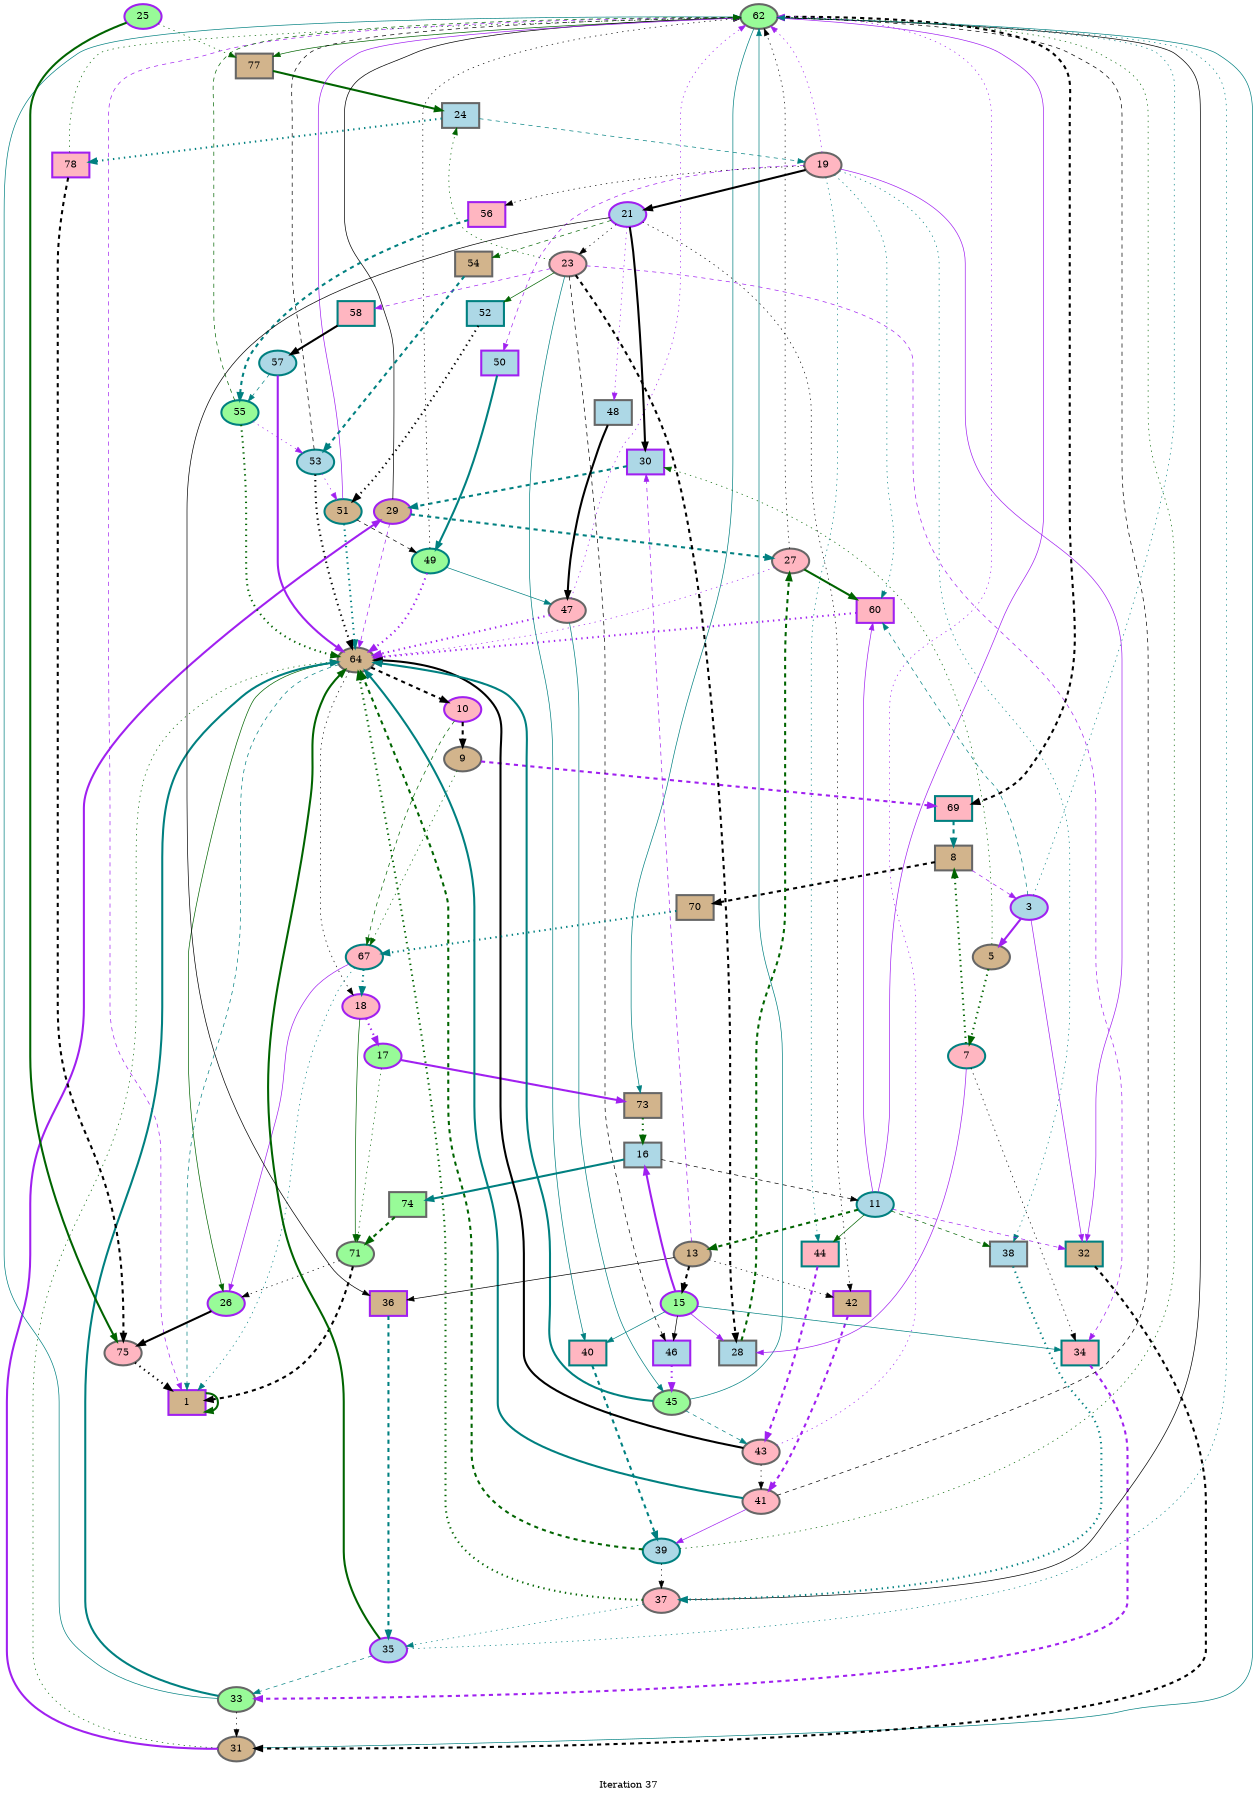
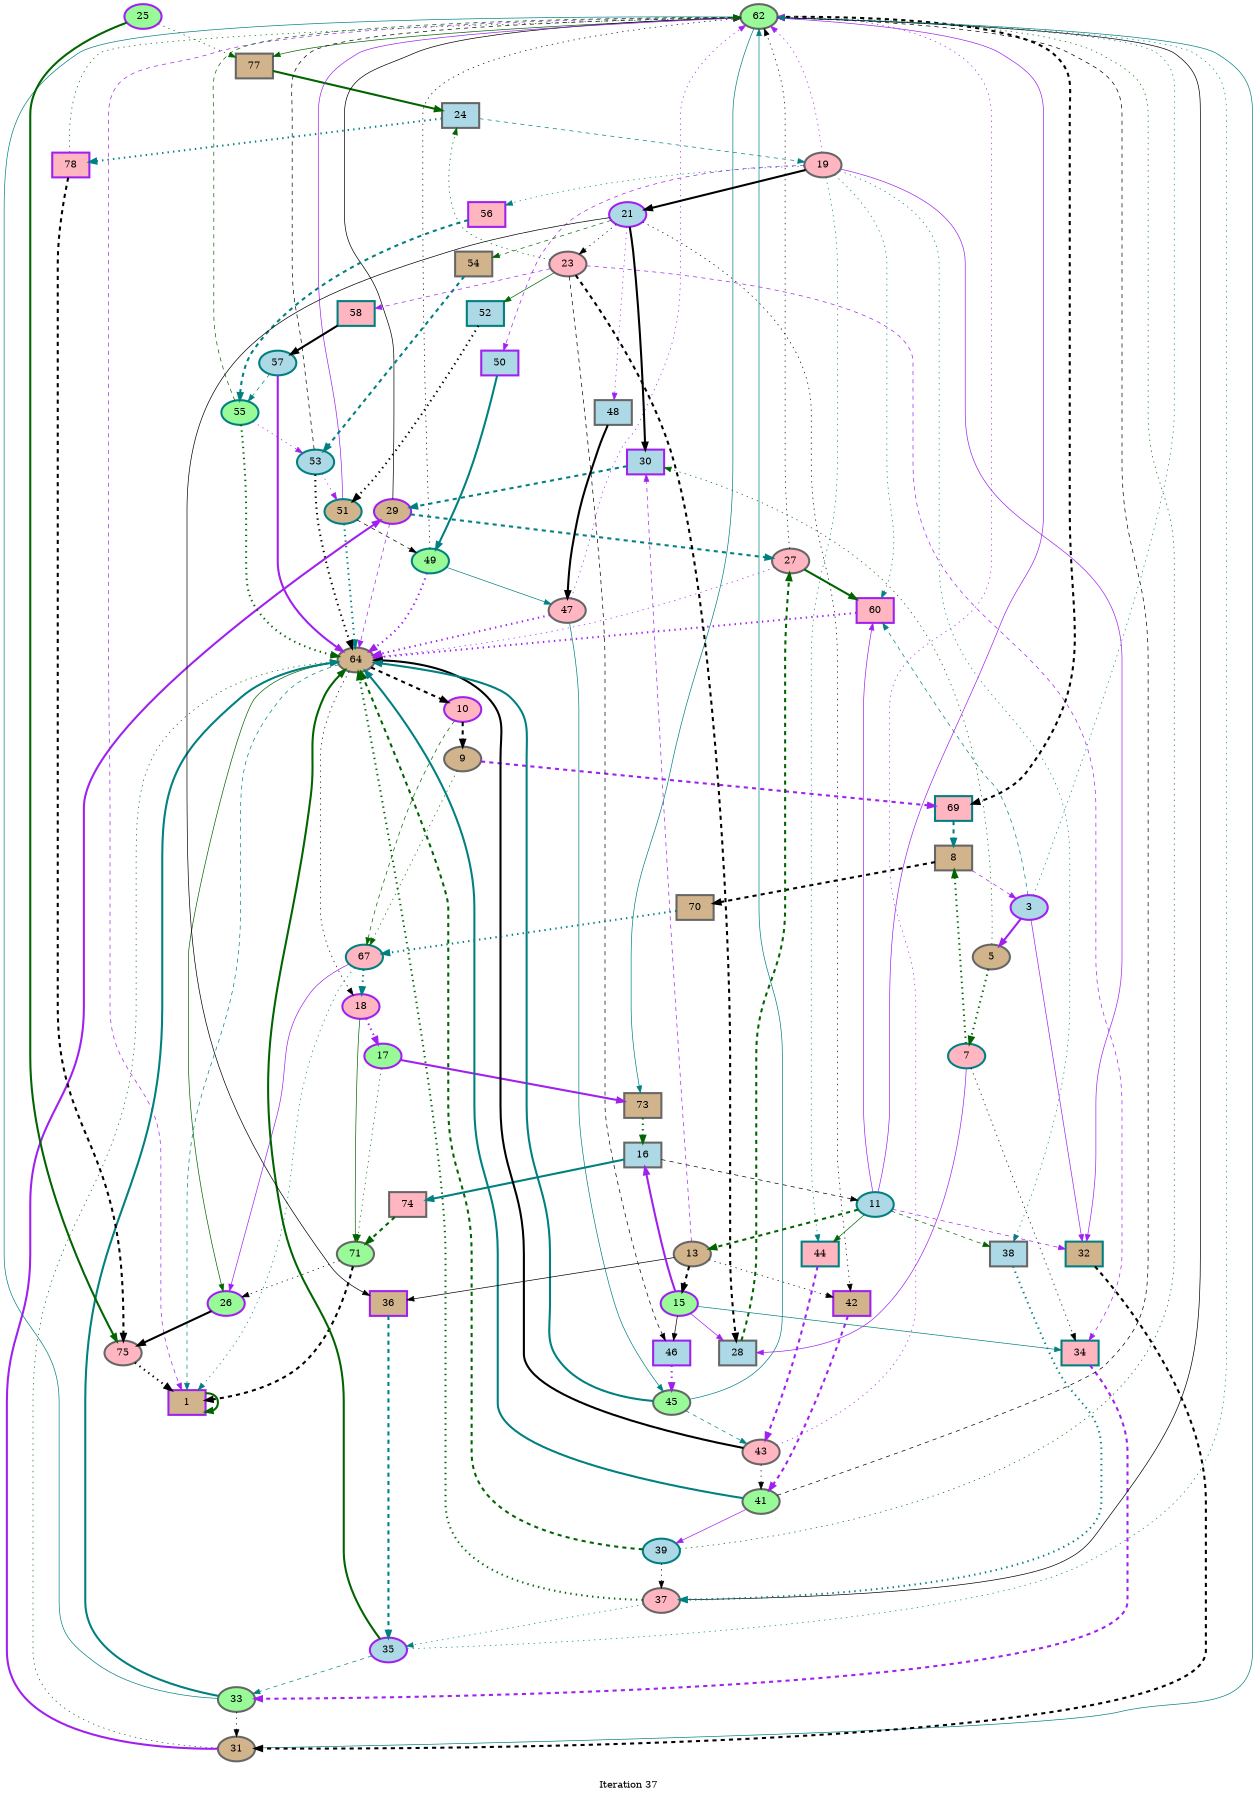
(657, 177) -> (657, 177)
(408, 1204) -> (408, 1204)
(588, 1353) -> none
(761, 1502) -> (761, 1502)
